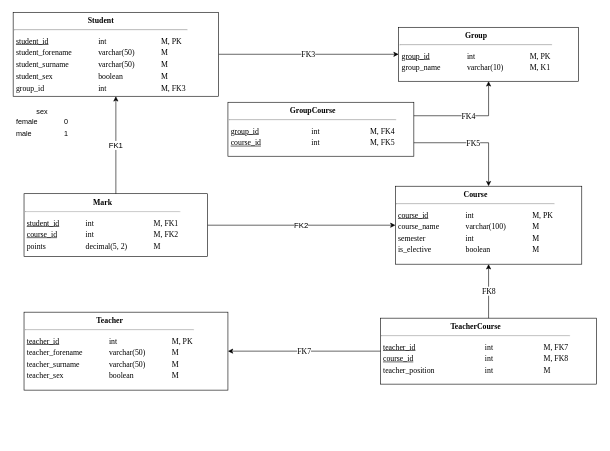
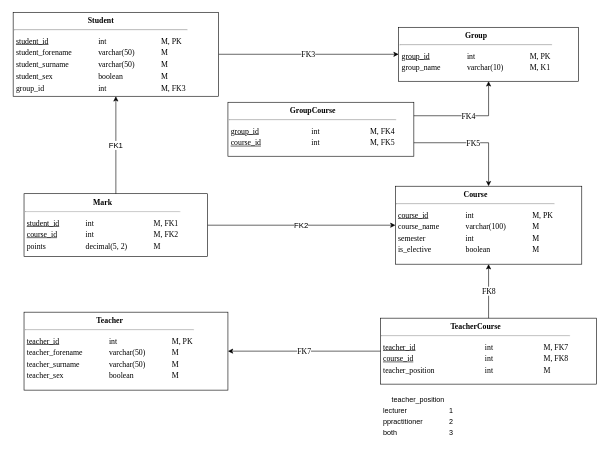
(46, 123) -> none
none -> (422, 417)
